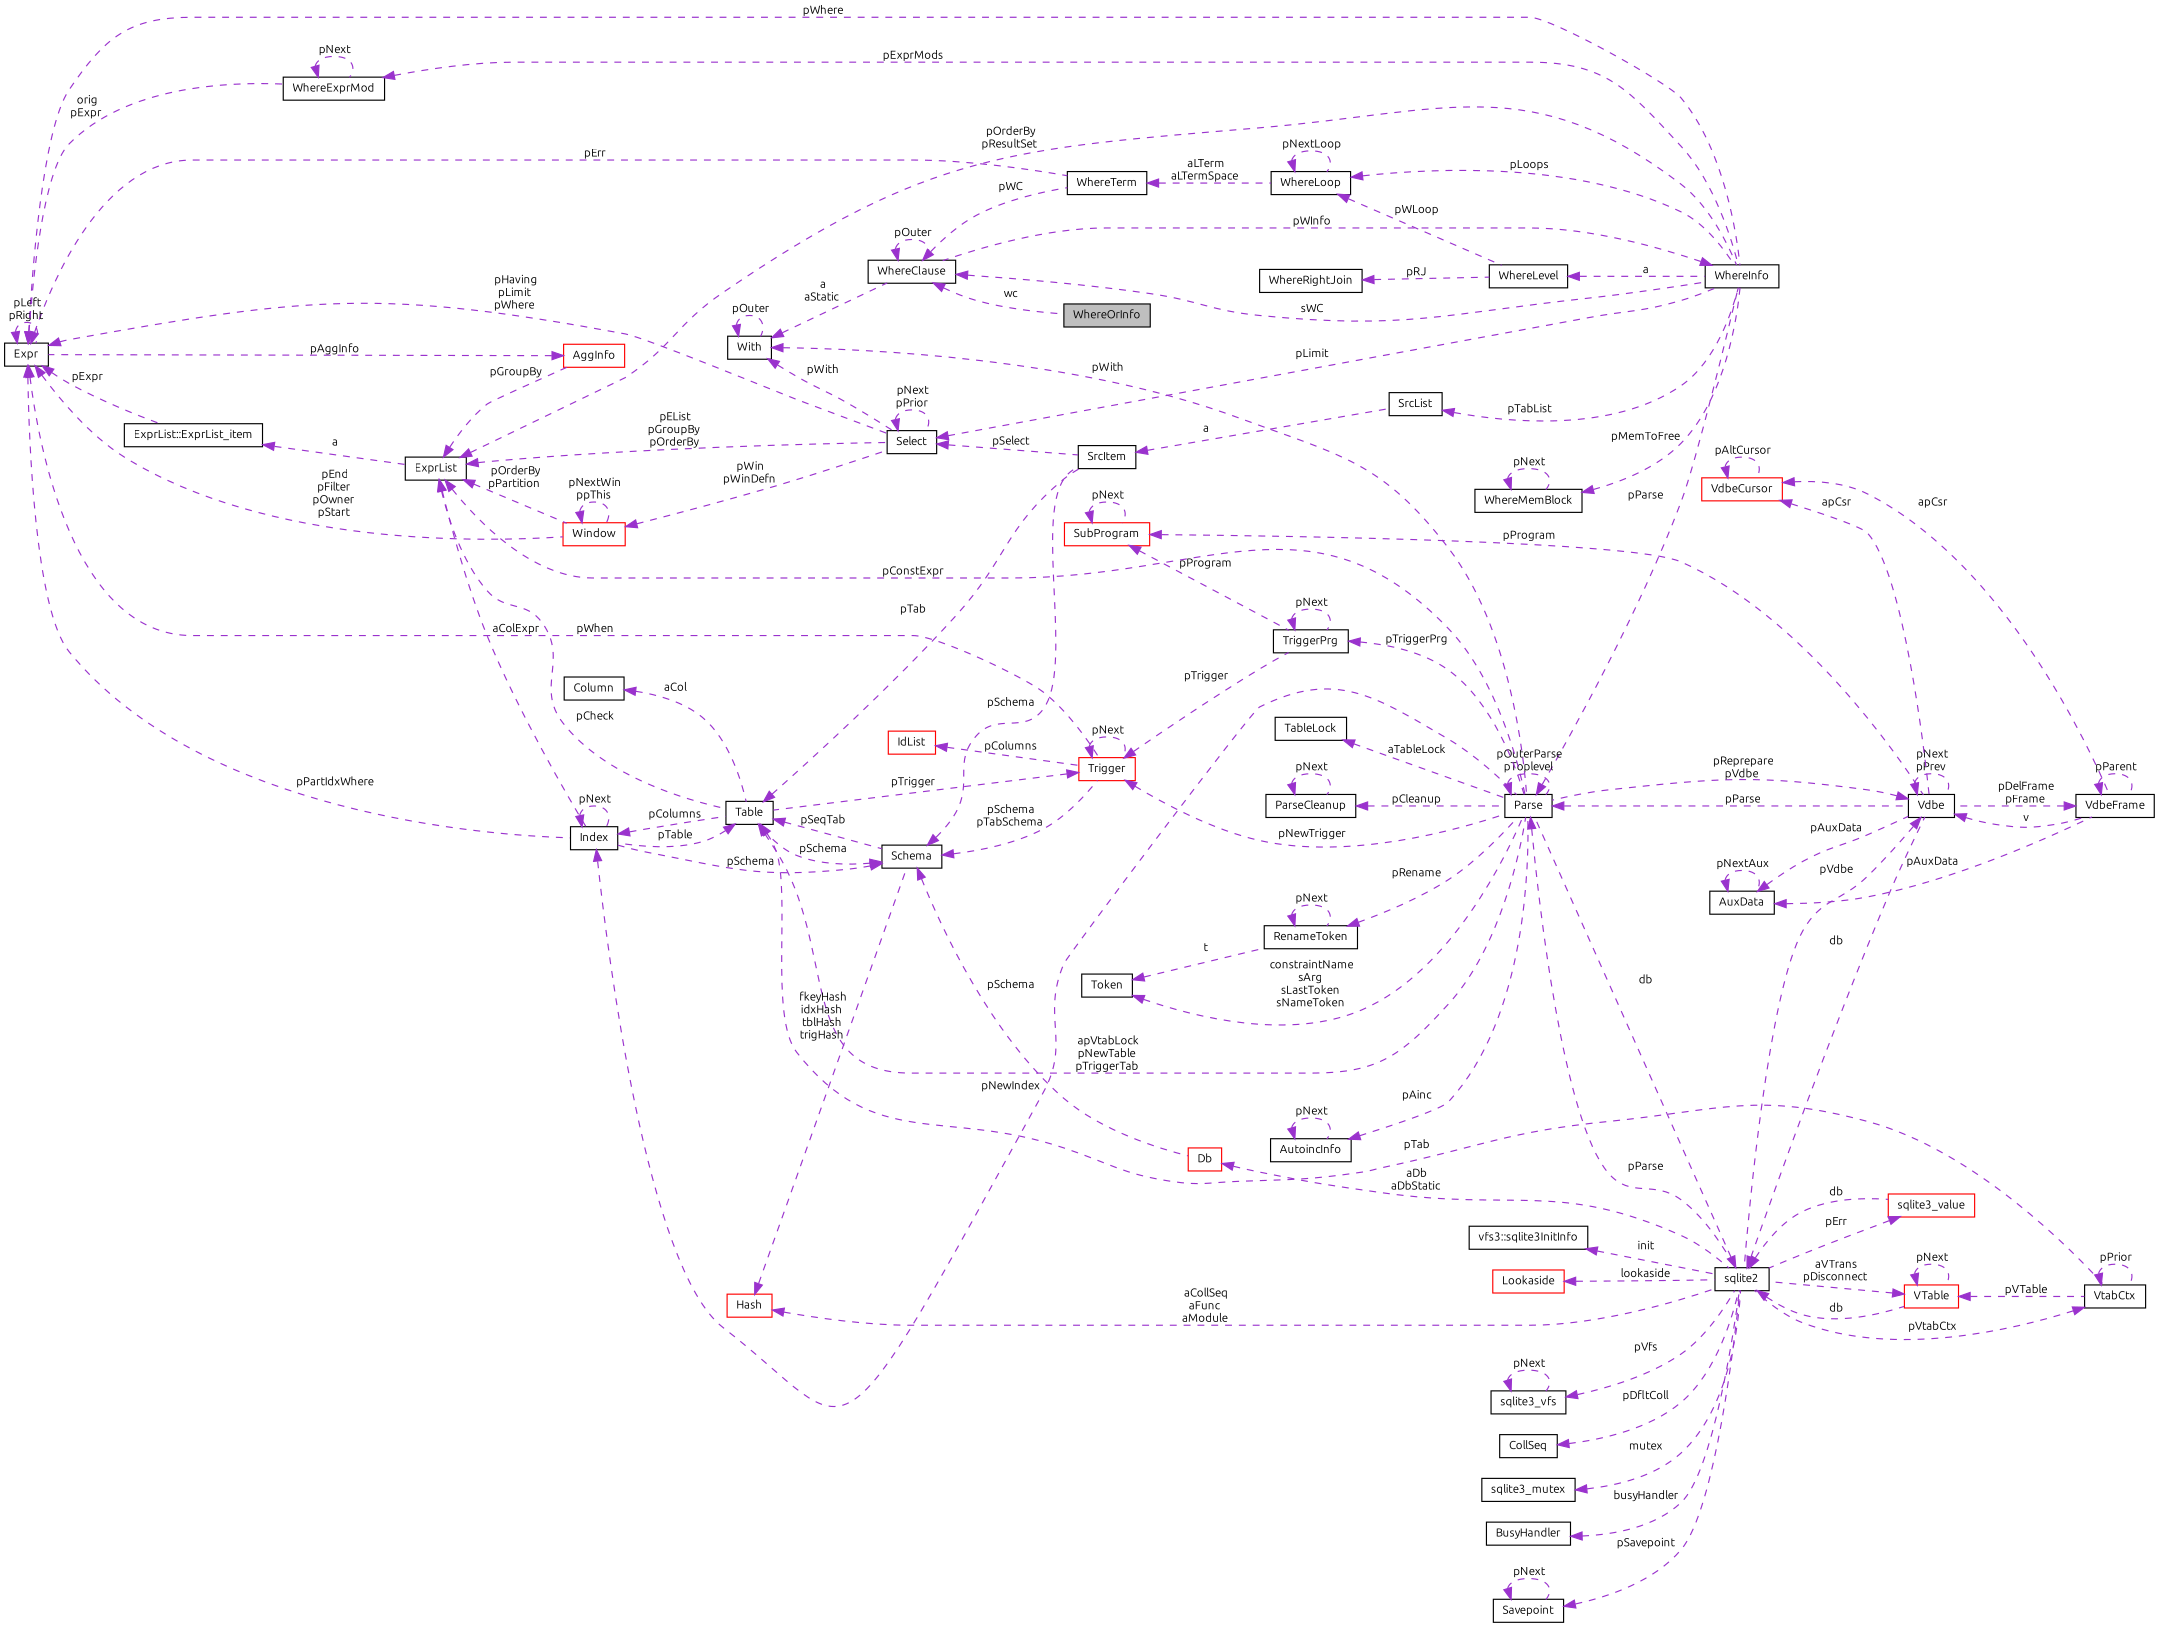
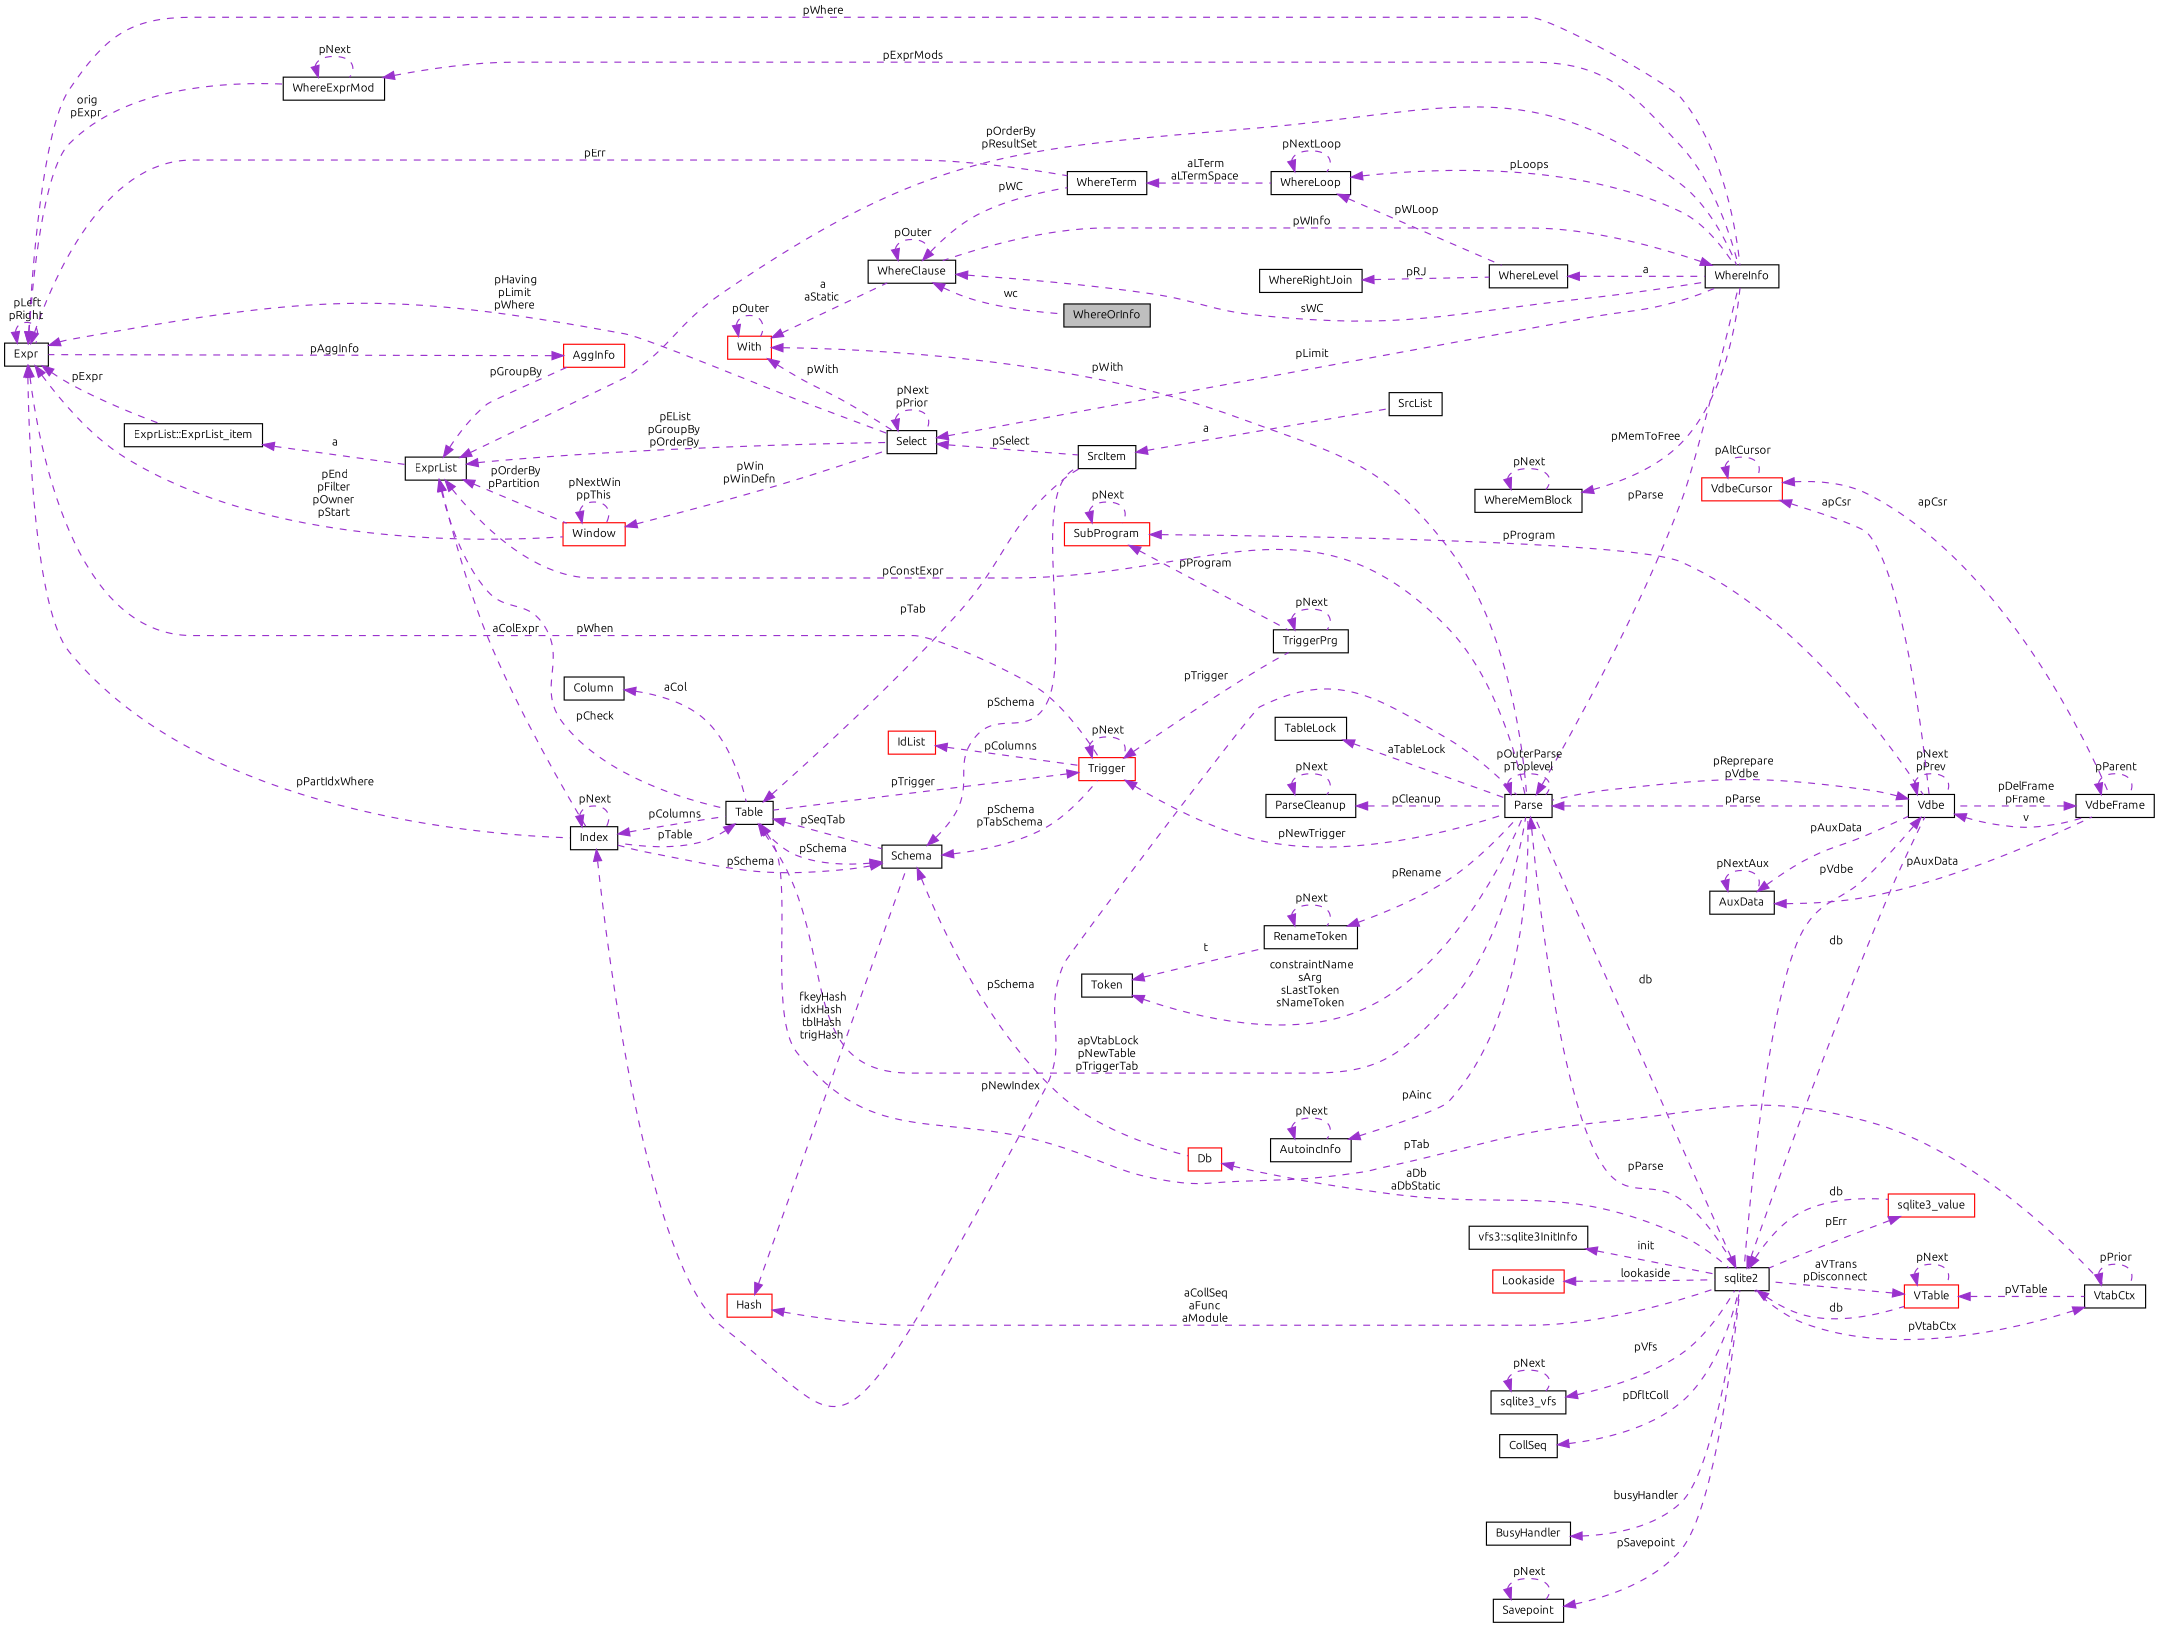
(750, 348) -> (750, 348)
(1627, 410) -> none
(1468, 688) -> none
(1528, 1490) -> none
